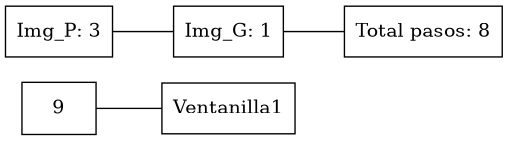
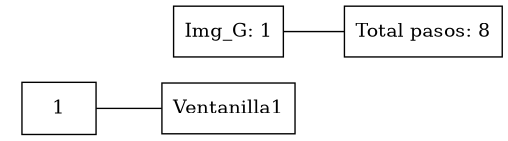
(59, 32) -> none
(59, 108) -> (59, 108)
